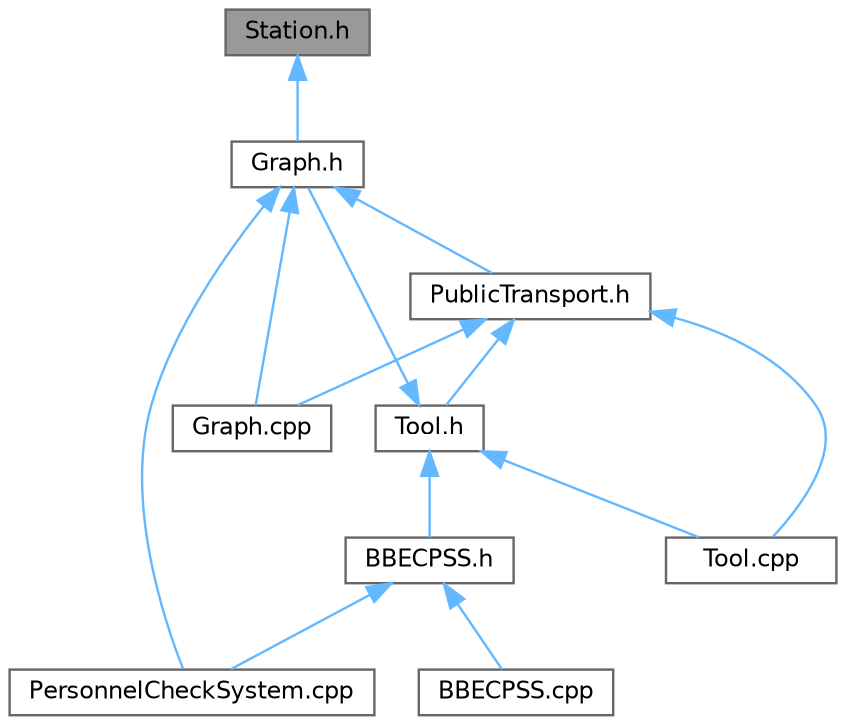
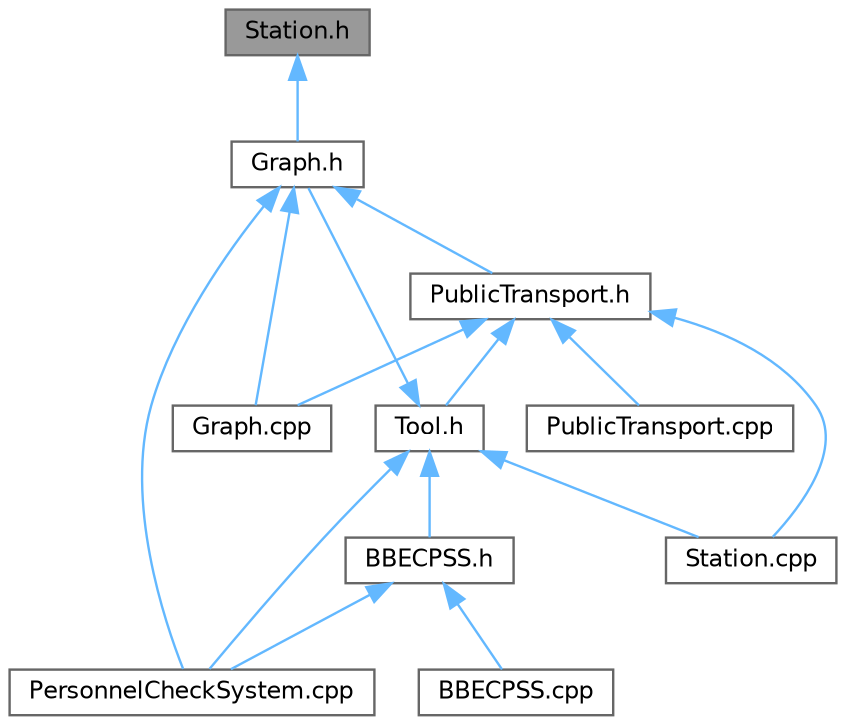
none -> (660, 428)
(751, 560) -> (751, 560)
none -> (298, 567)
